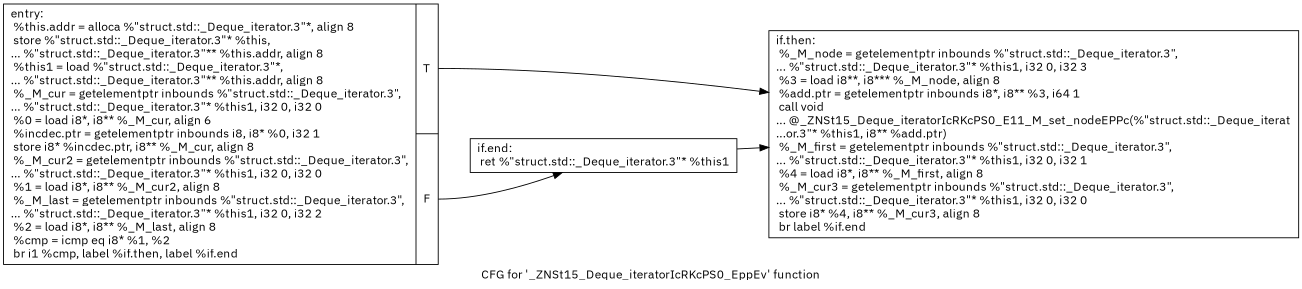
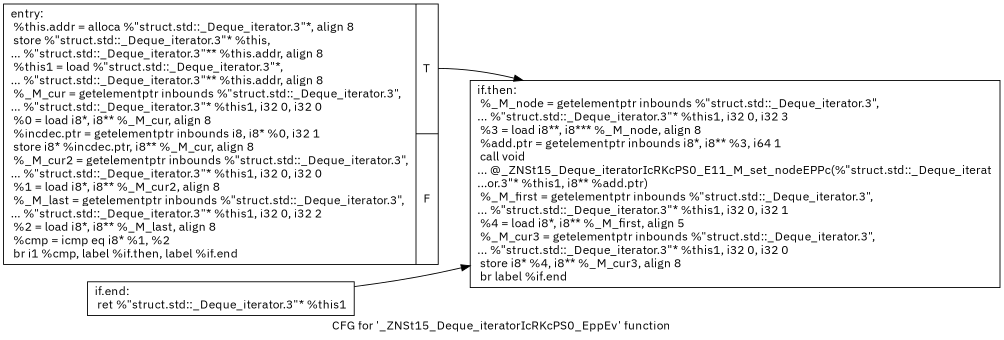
(111, 120) -> (111, 120)
(880, 174) -> (581, 224)
(497, 192) -> none
